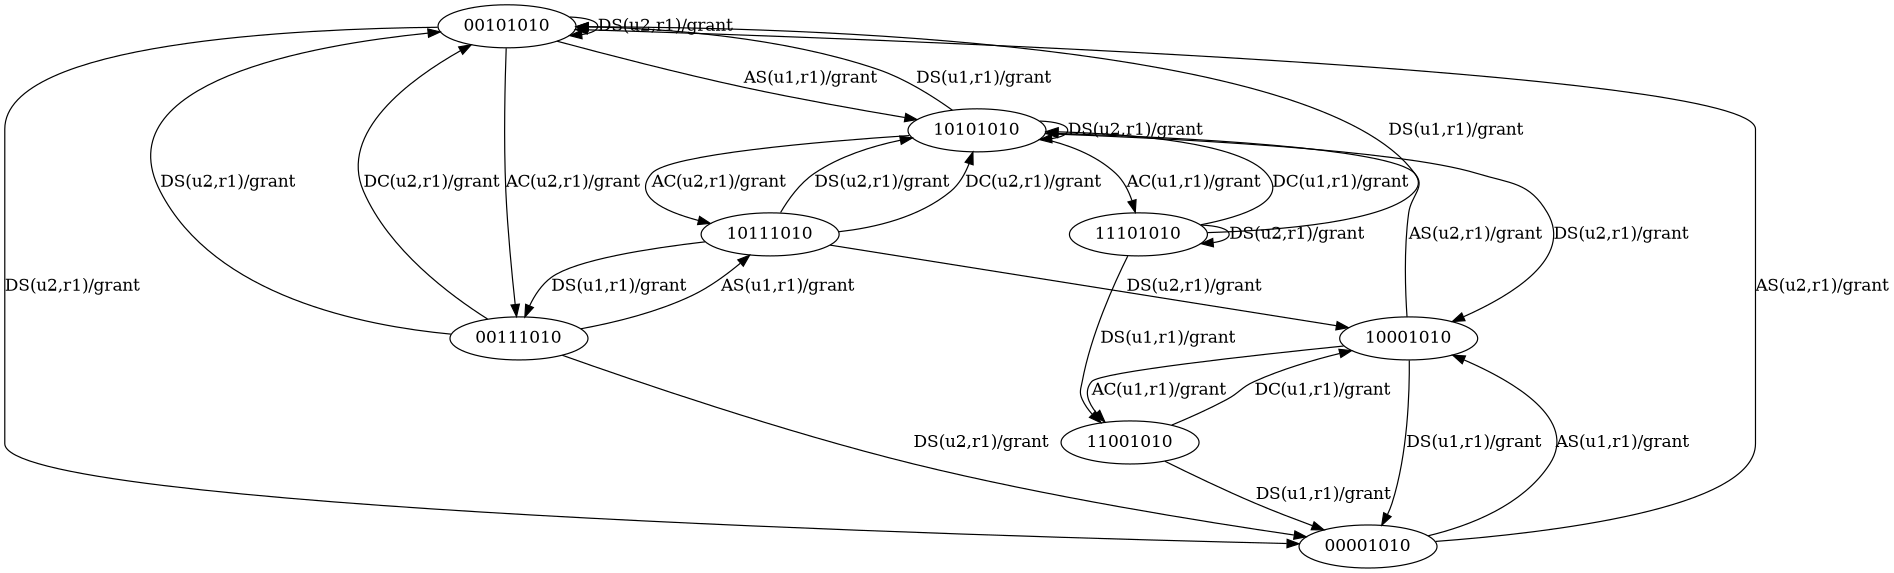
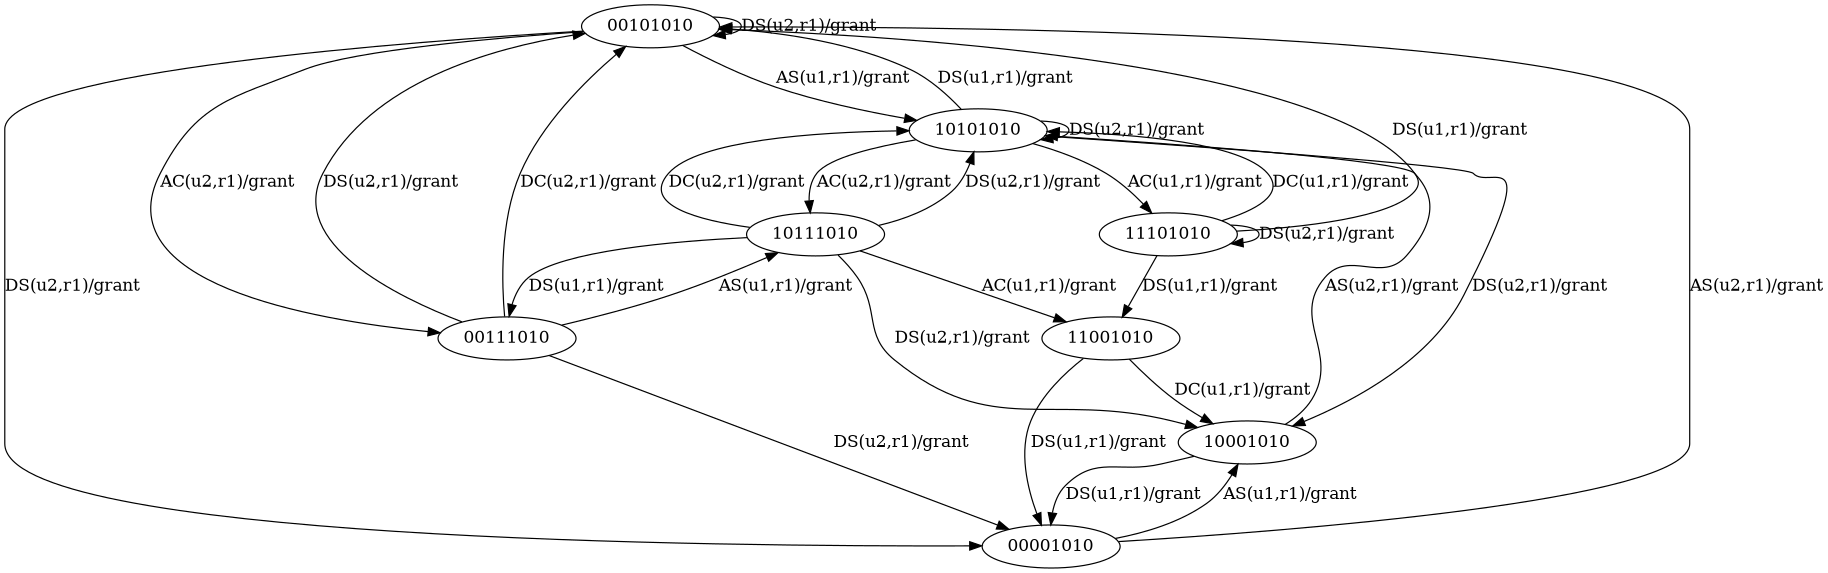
(1200, 362) -> (957, 284)
